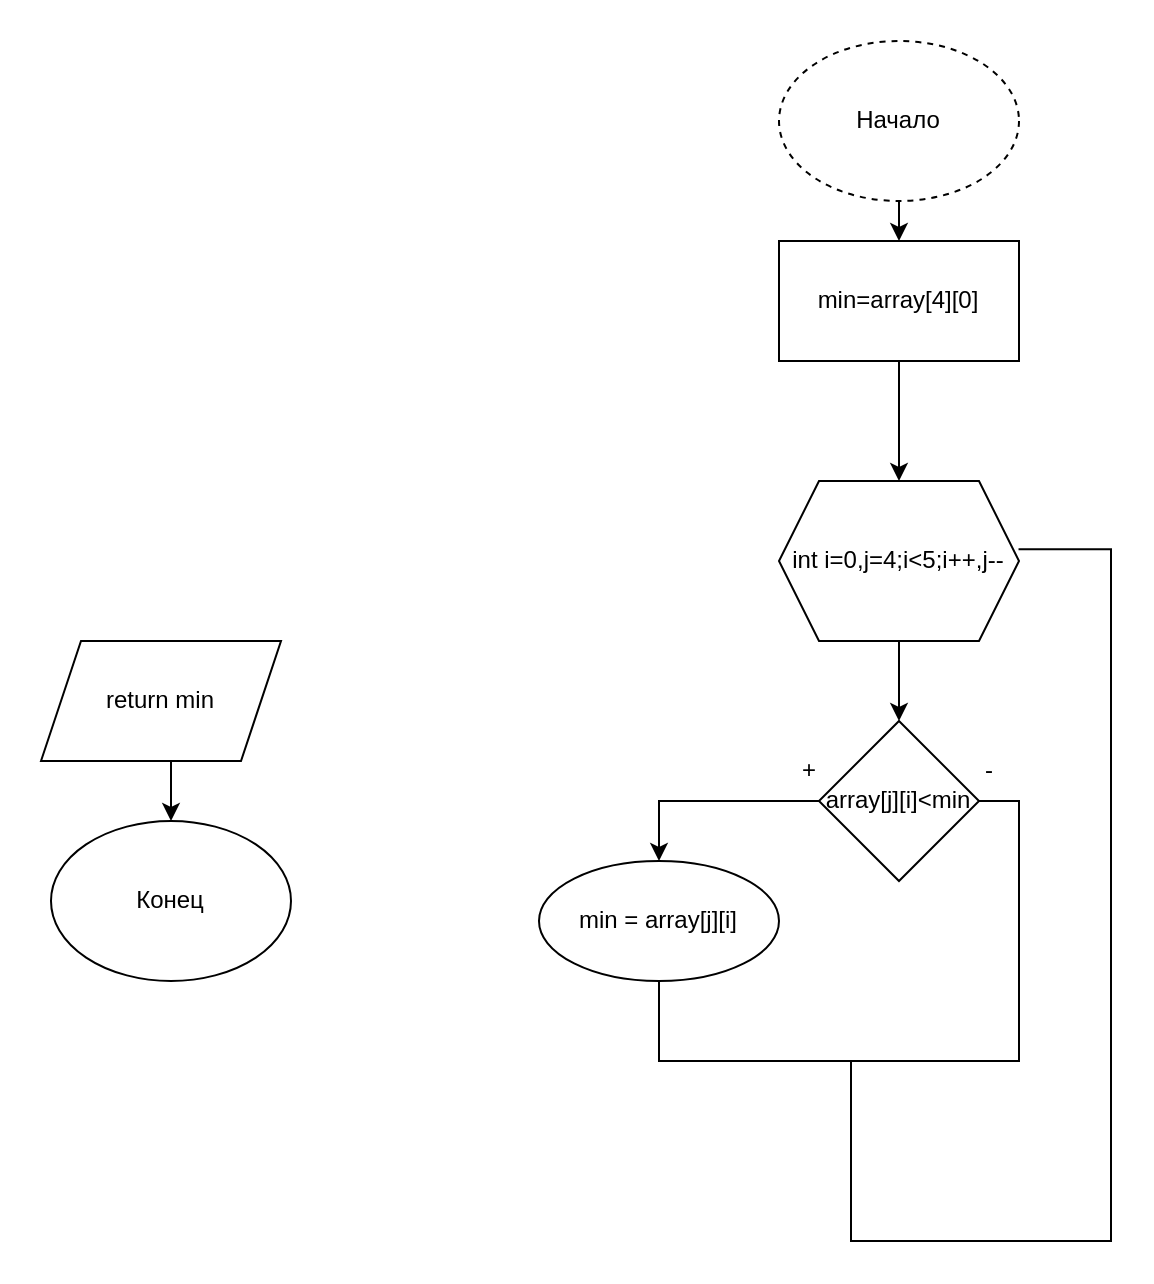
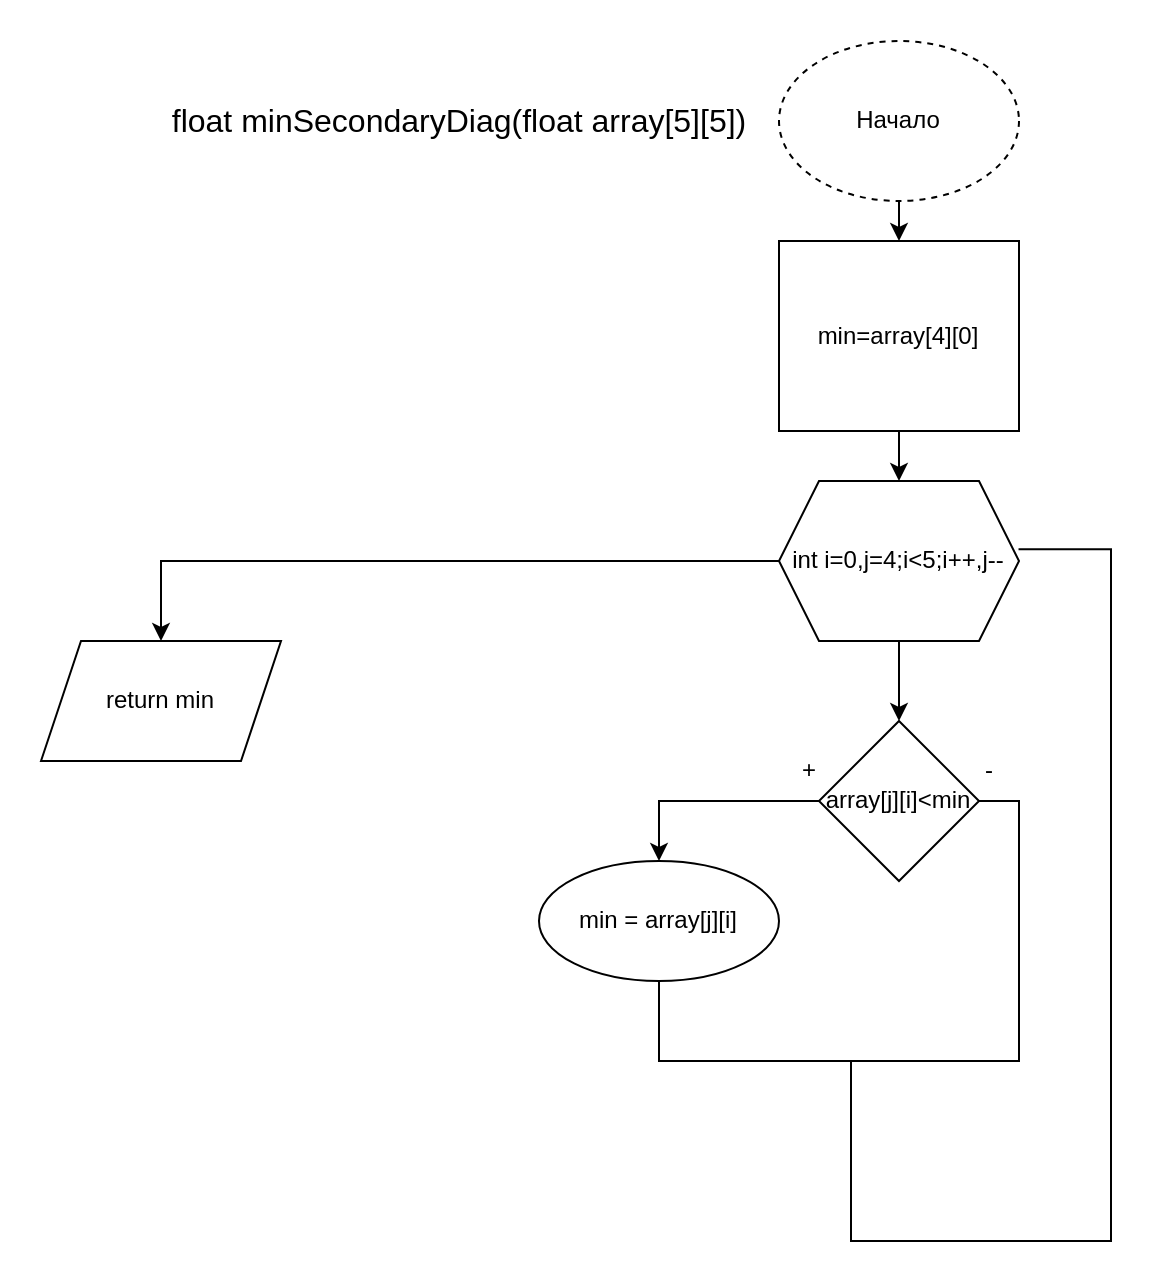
none -> (459, 121)
(899, 301) -> (899, 336)
none -> (437, 561)
(171, 783) -> none
(171, 901) -> none
